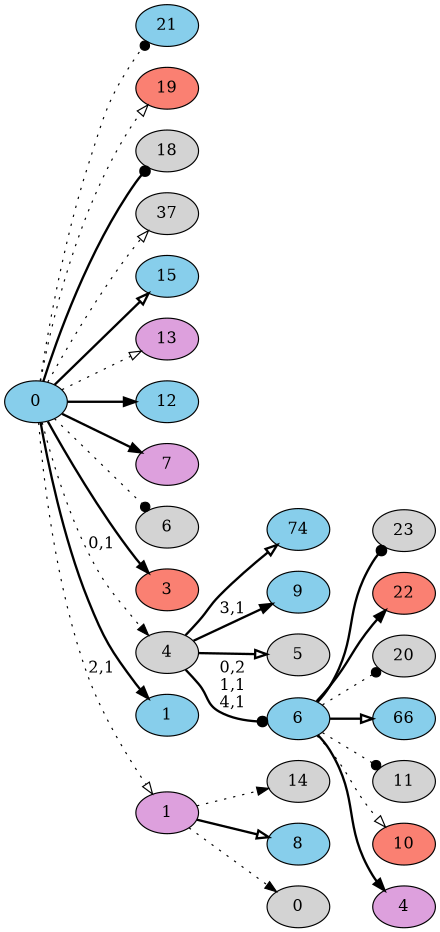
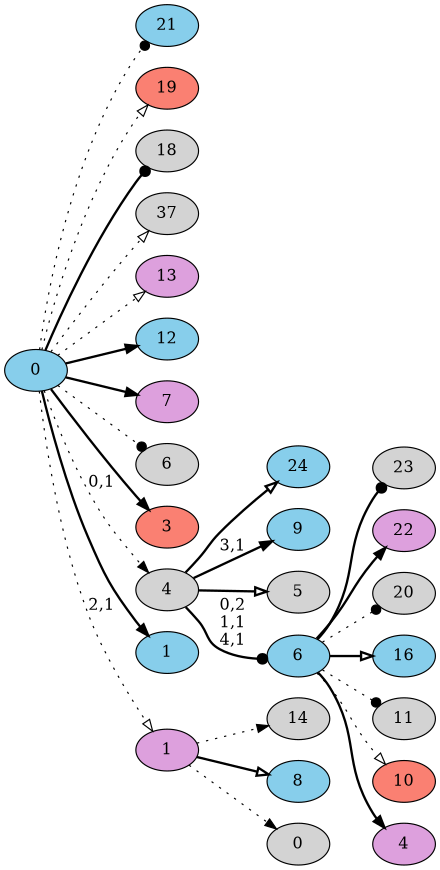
(167, 276) -> none
(298, 529) -> (298, 467)
(404, 593) -> (404, 531)
(404, 719) -> (404, 656)
